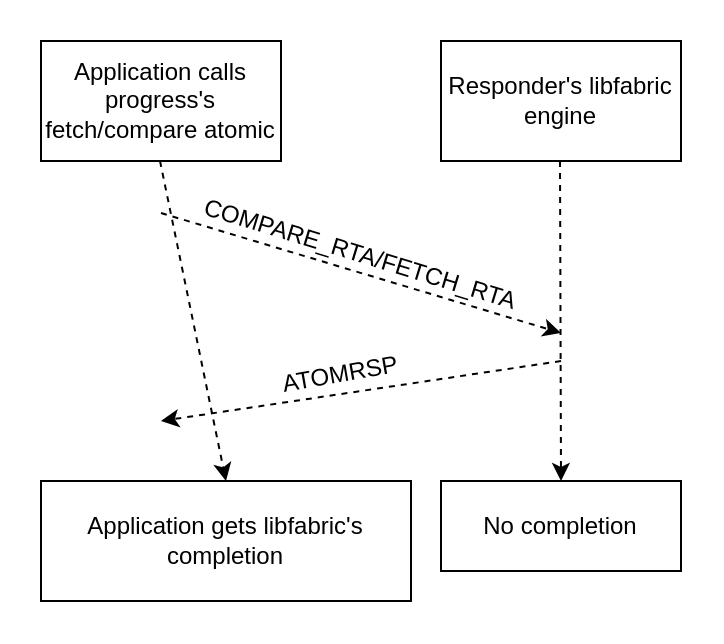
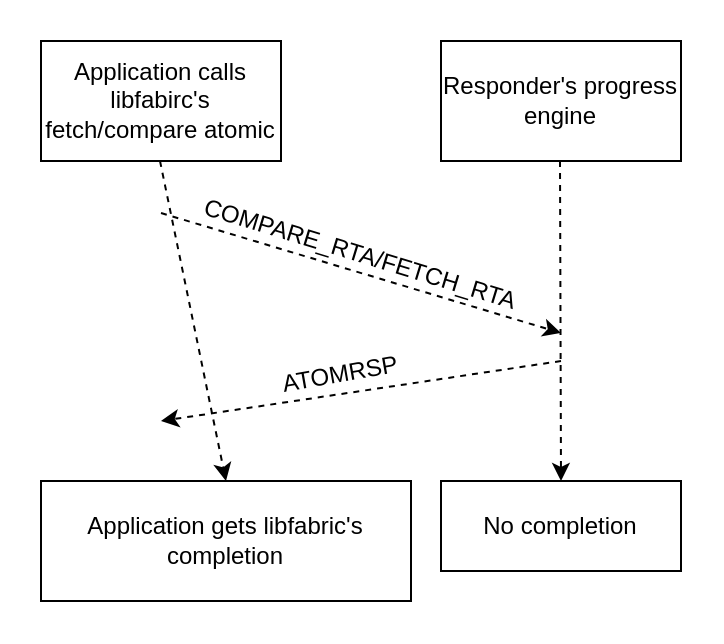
(161, 101) -> (161, 101)
(561, 101) -> (561, 101)
